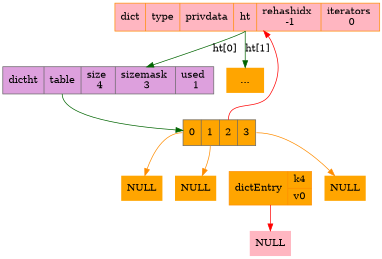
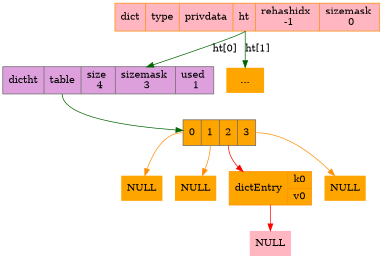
(350, 12) -> (350, 12)
(272, 90) -> (231, 157)
(300, 180) -> (300, 180)
